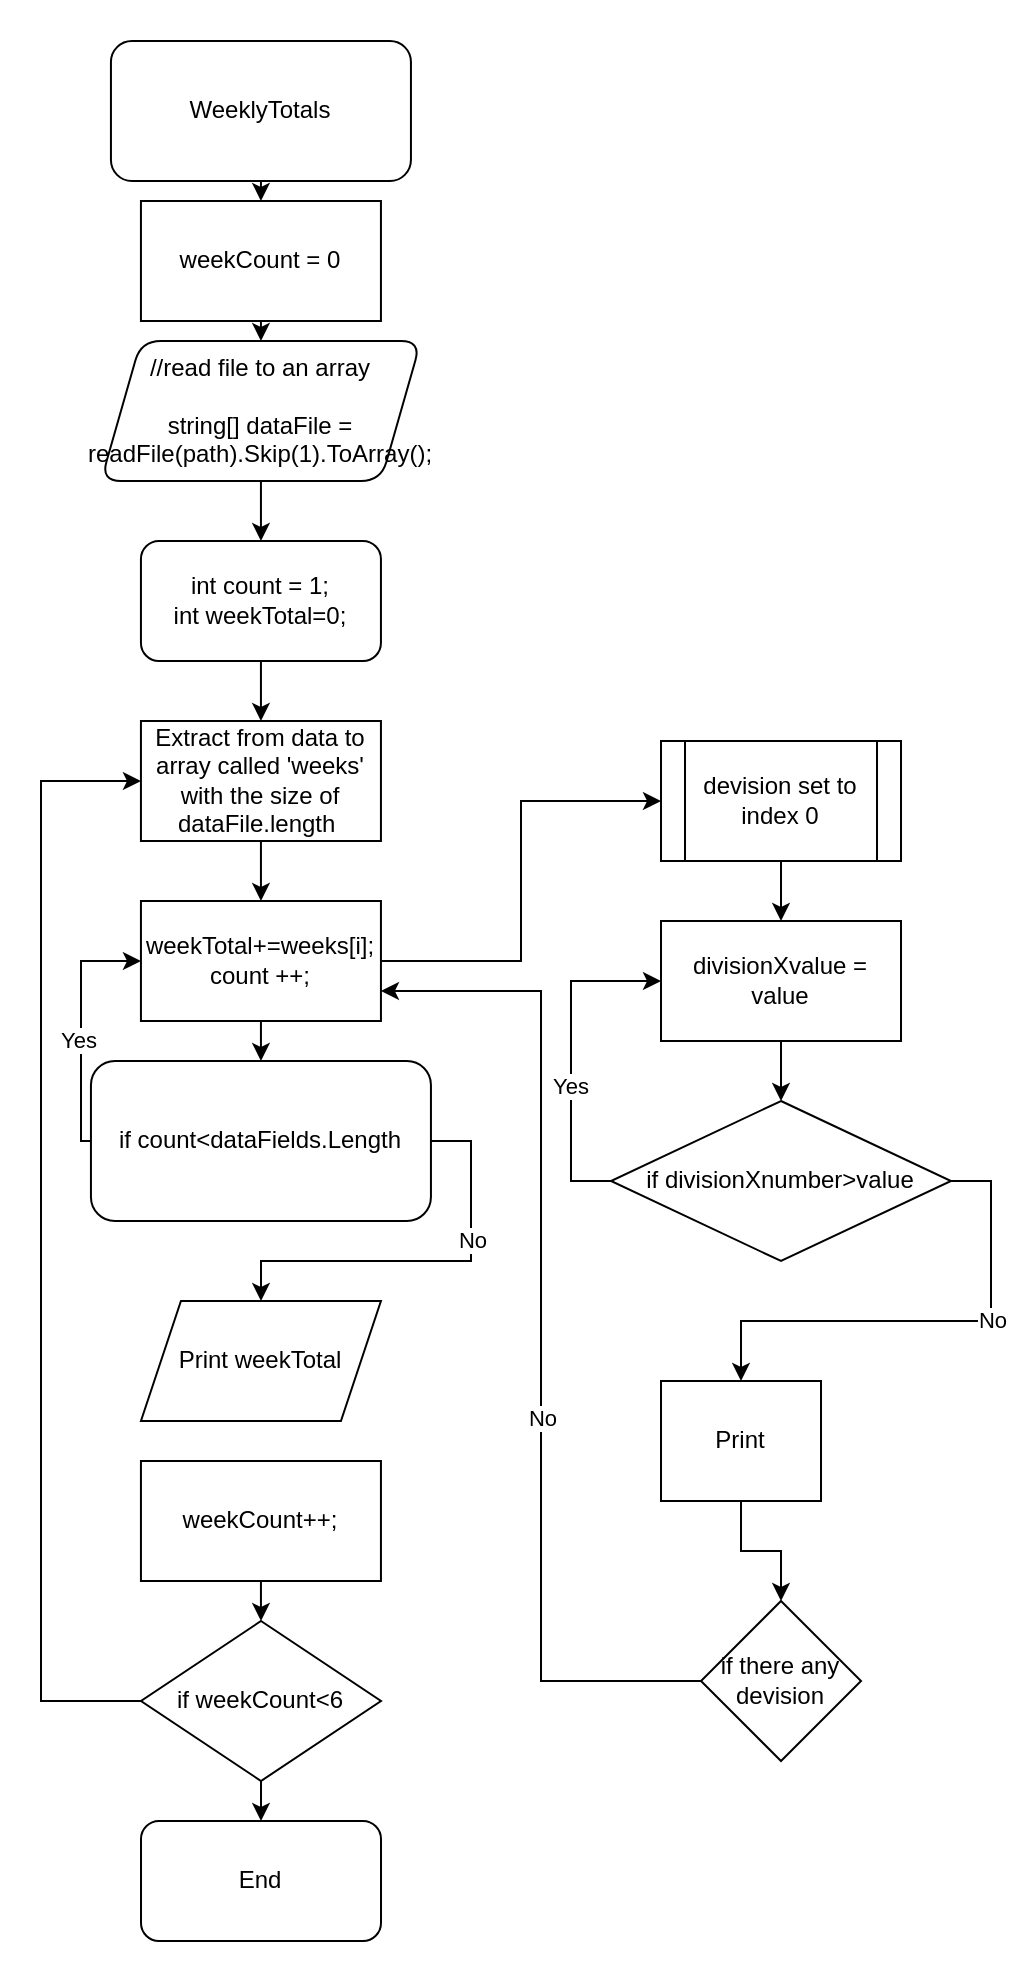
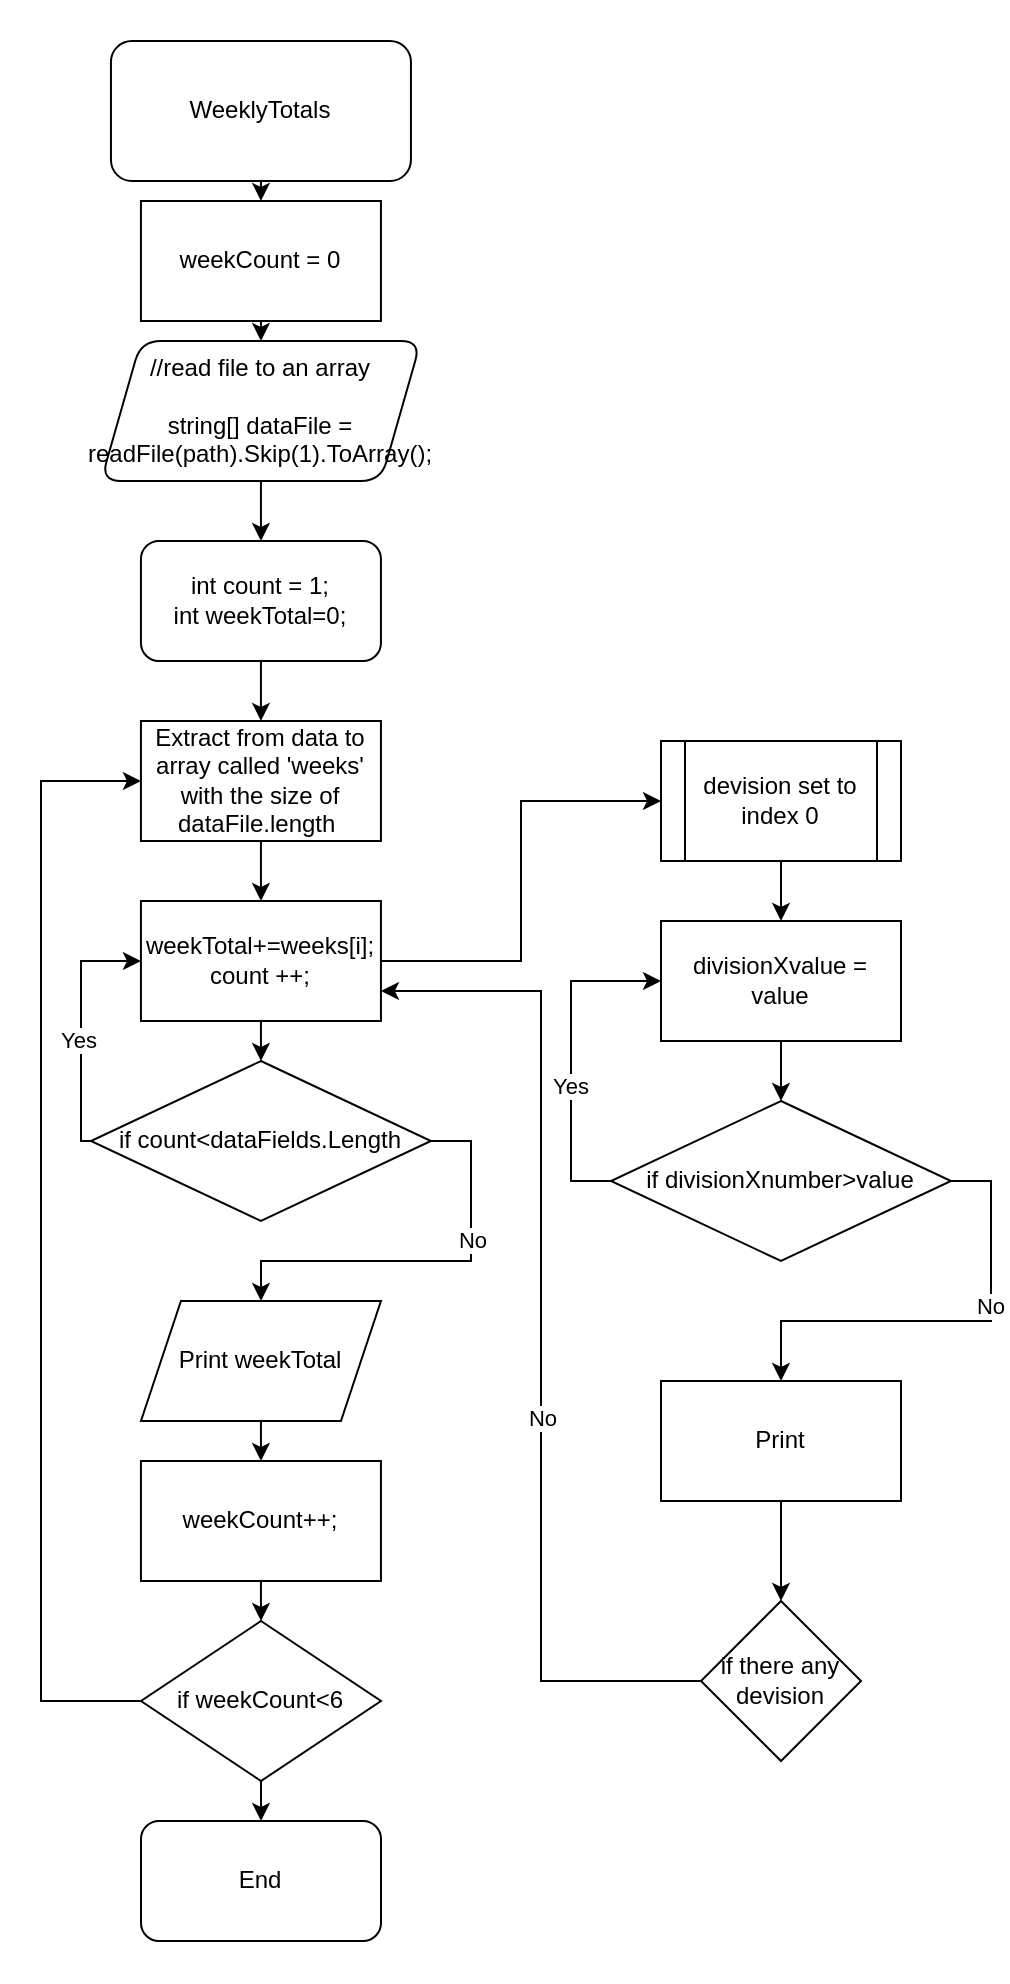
(261, 1141) -> (261, 1141)
none -> (261, 1434)
(741, 1441) -> (781, 1441)
